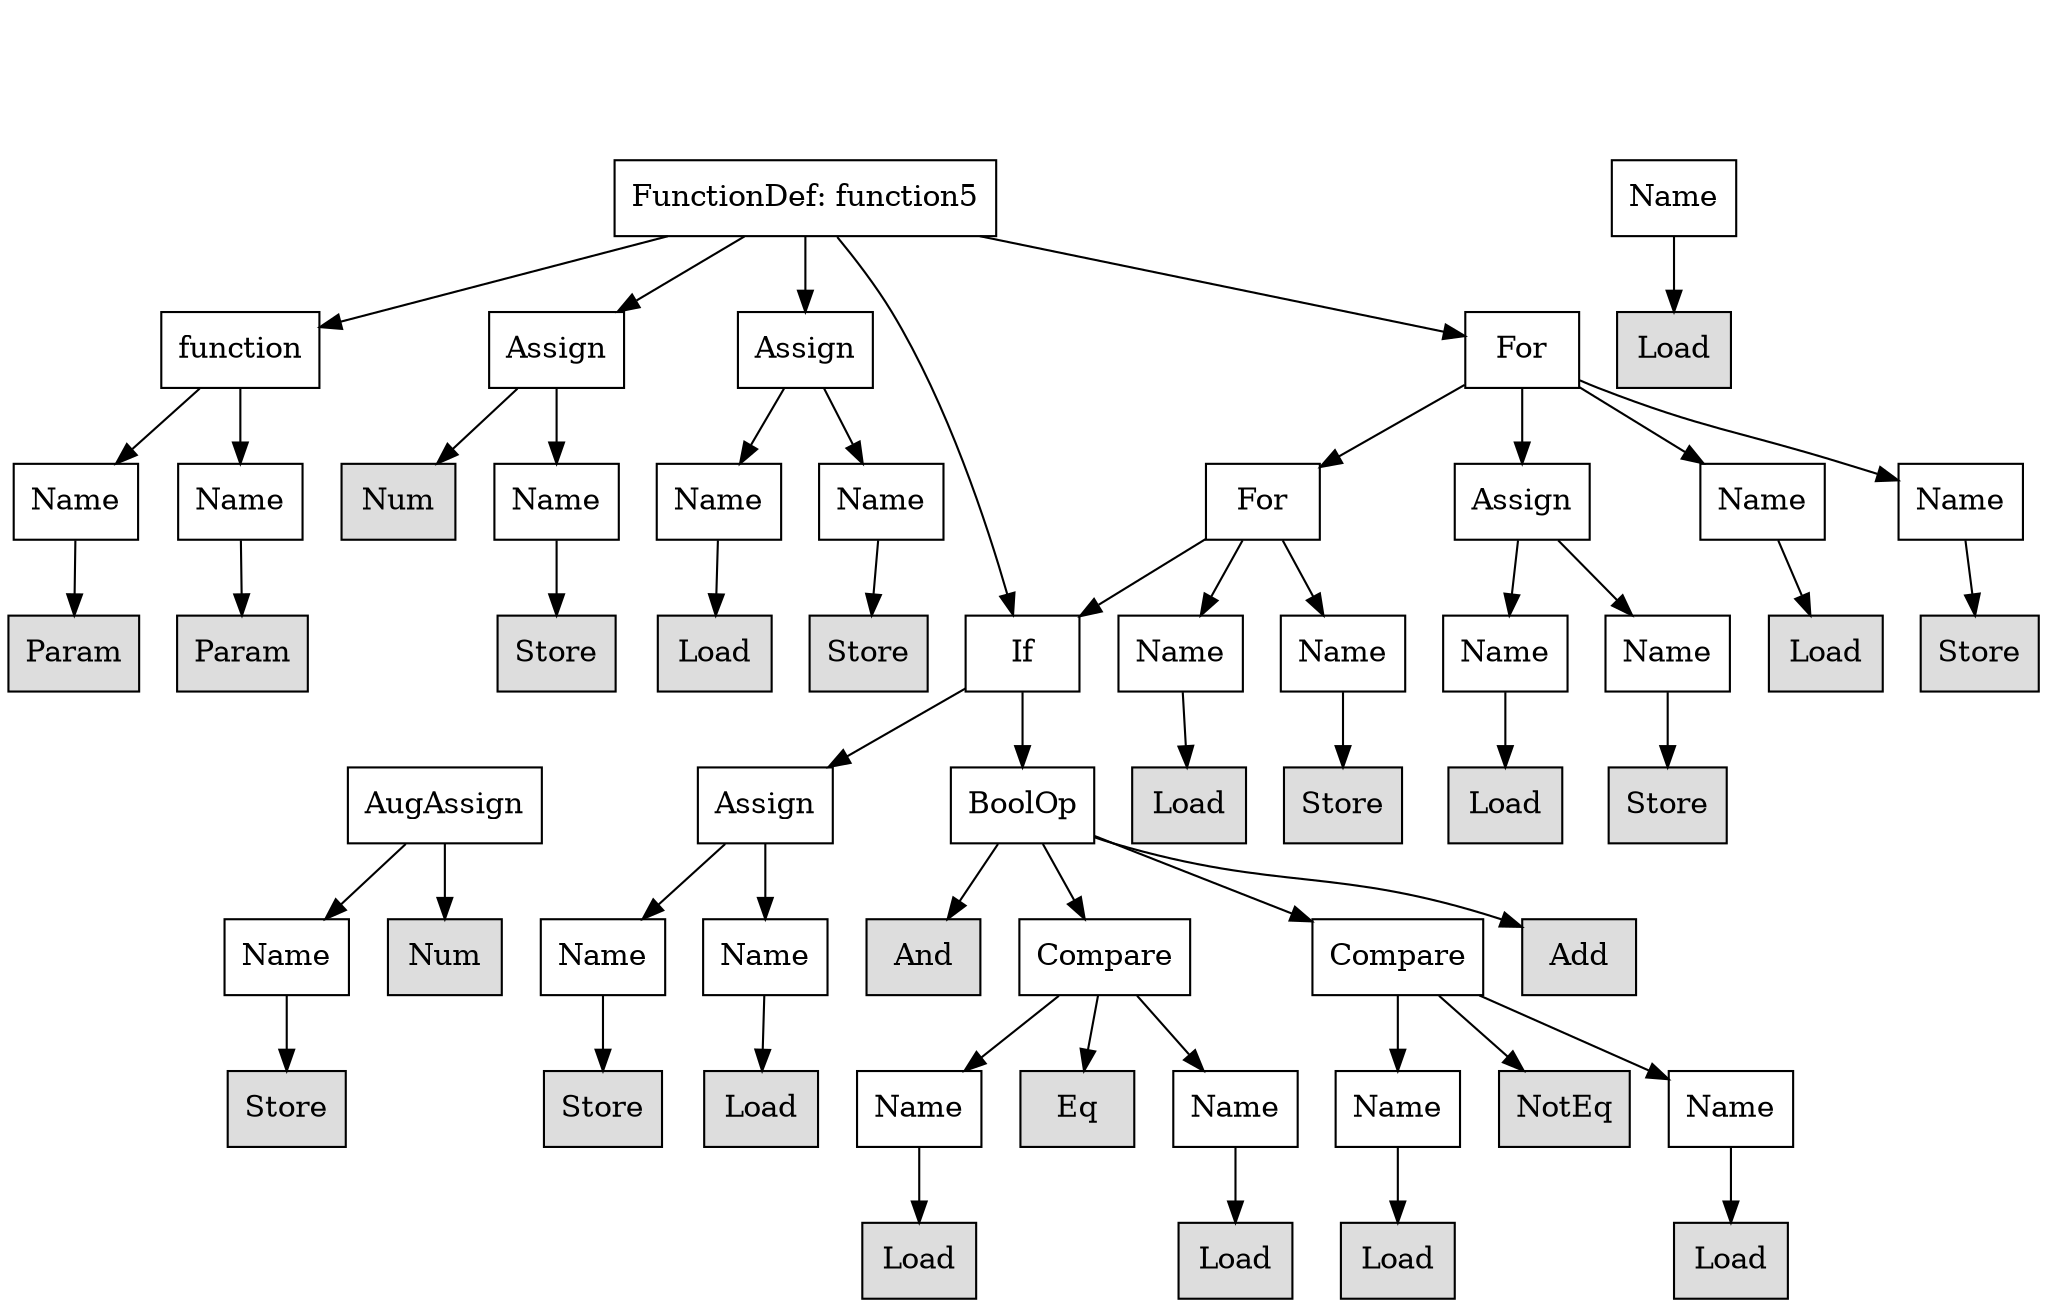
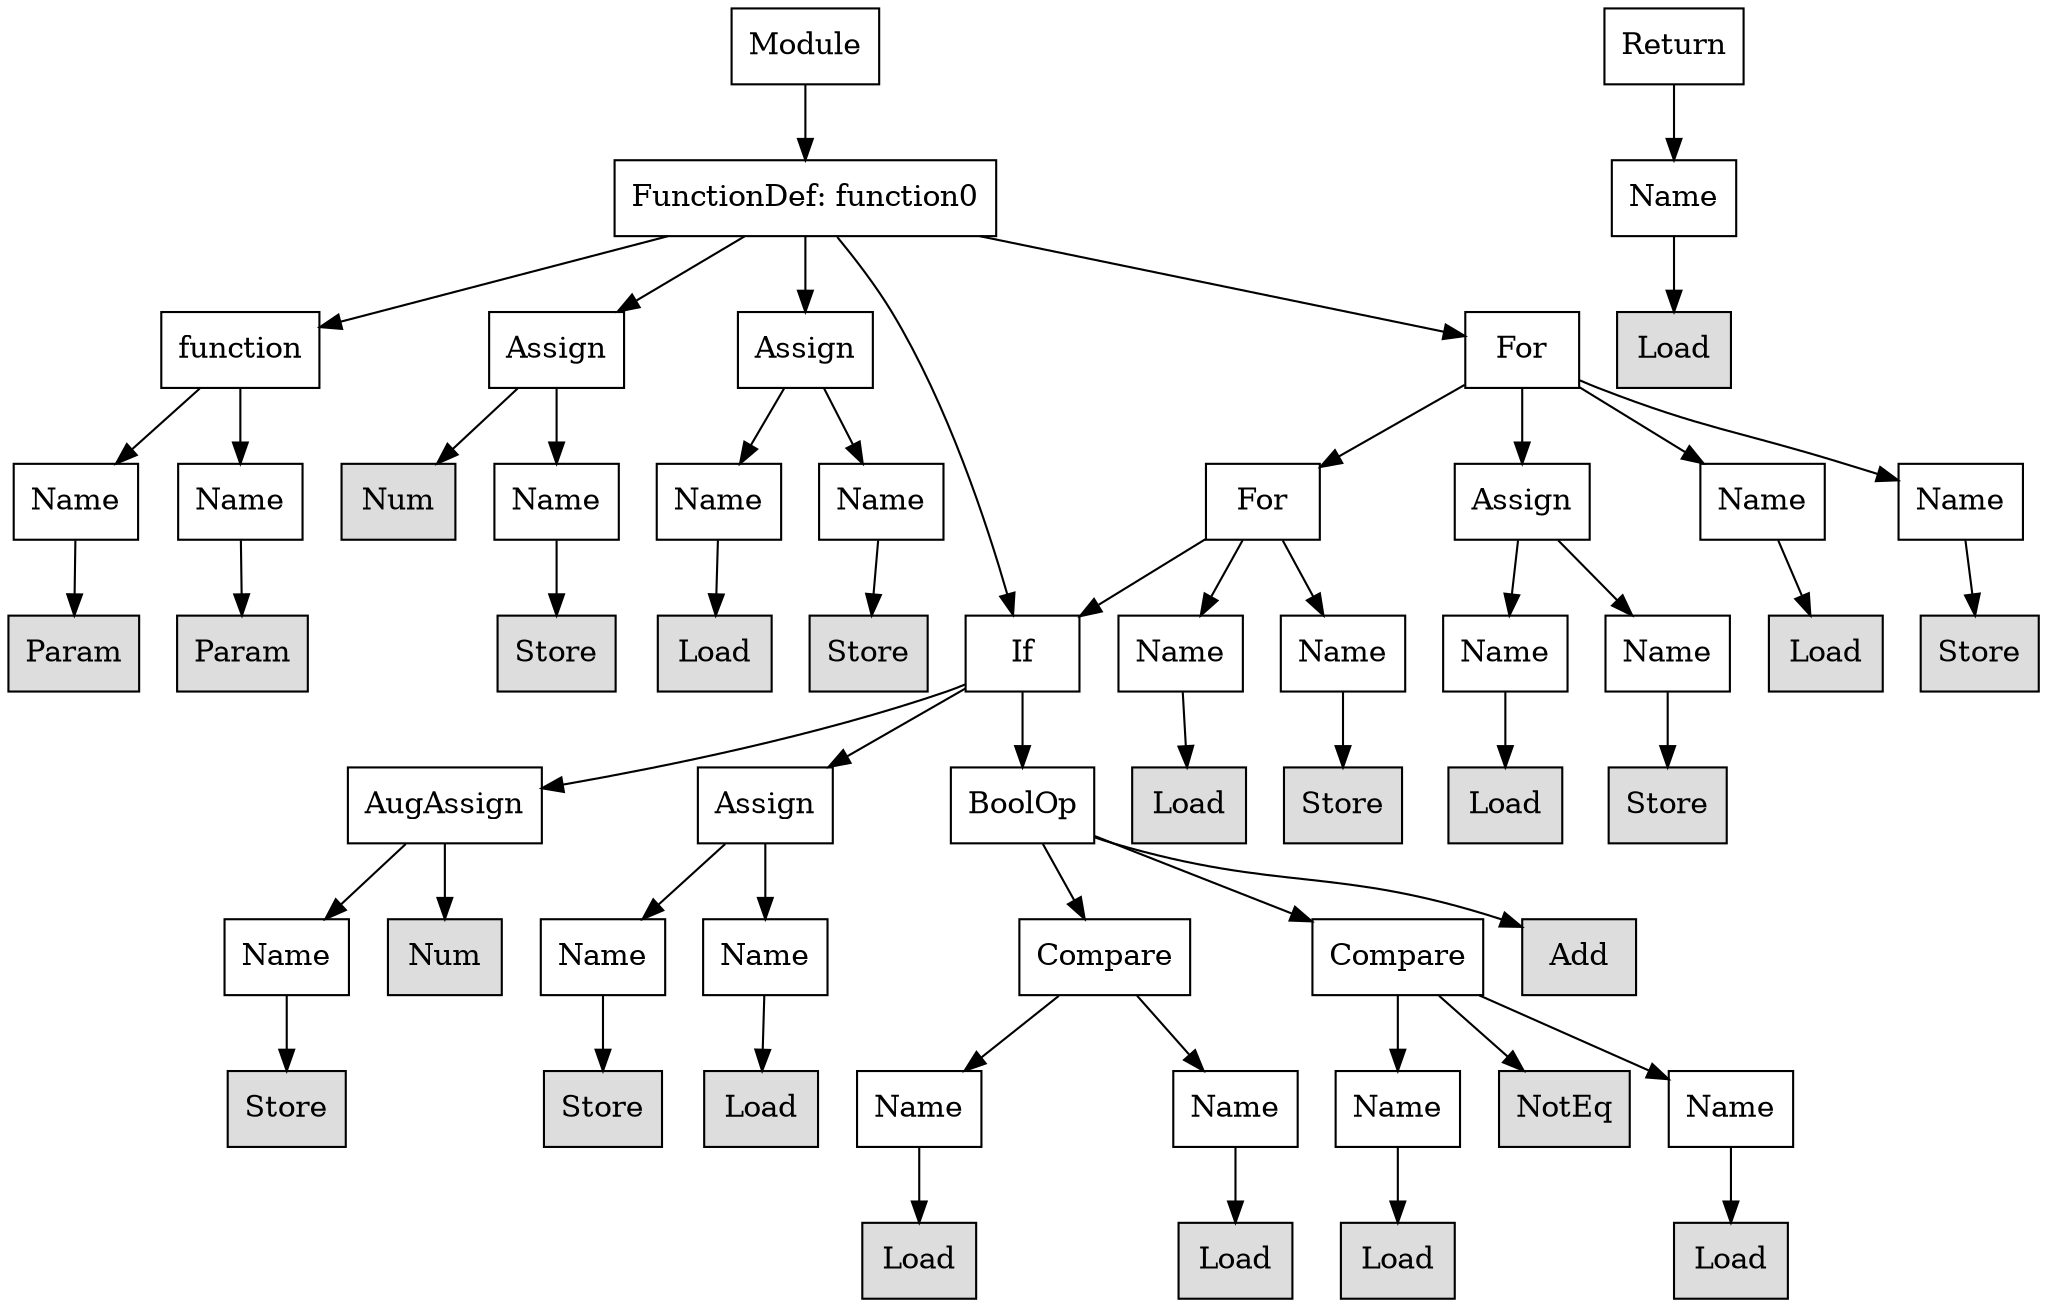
none -> (805, 46)
none -> (1674, 46)
(805, 198) -> (805, 198)
none -> (766, 743)
(923, 957) -> none
(1077, 1109) -> none
